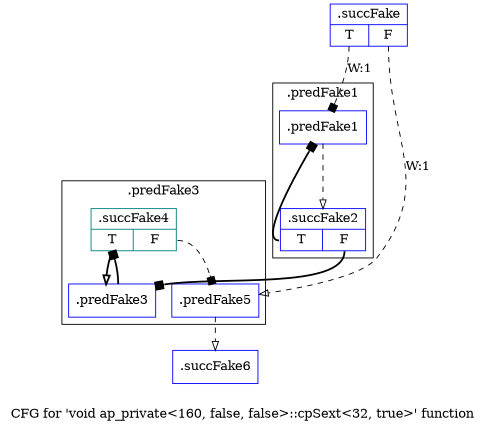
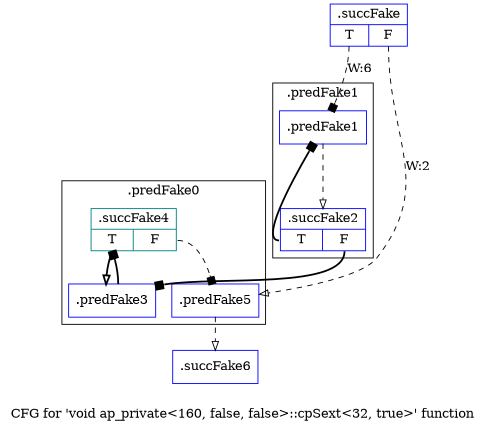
(360, 69) -> (360, 69)
(418, 167) -> (418, 167)
(164, 191) -> (164, 191)
